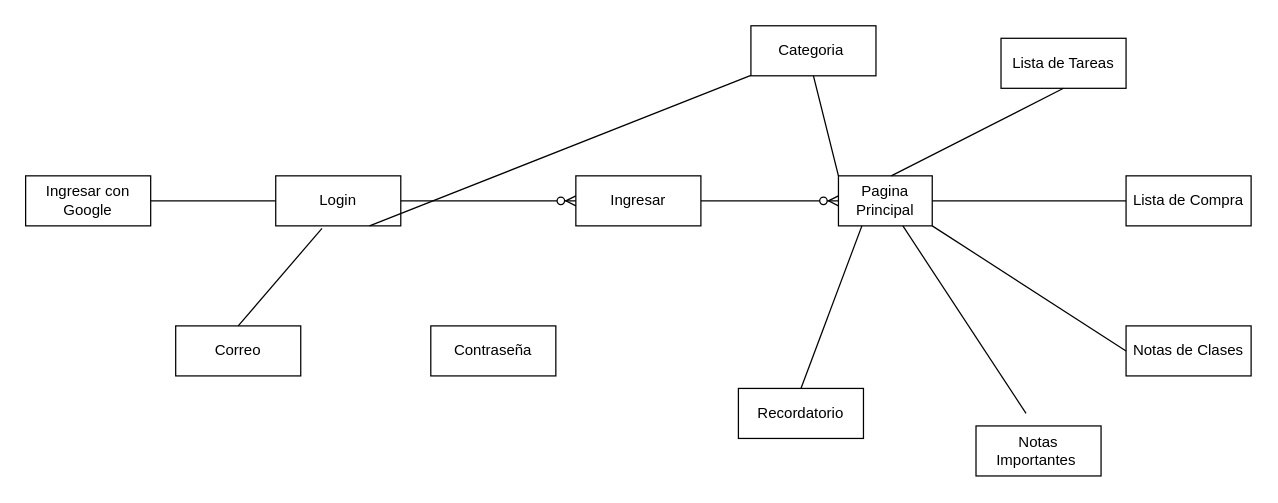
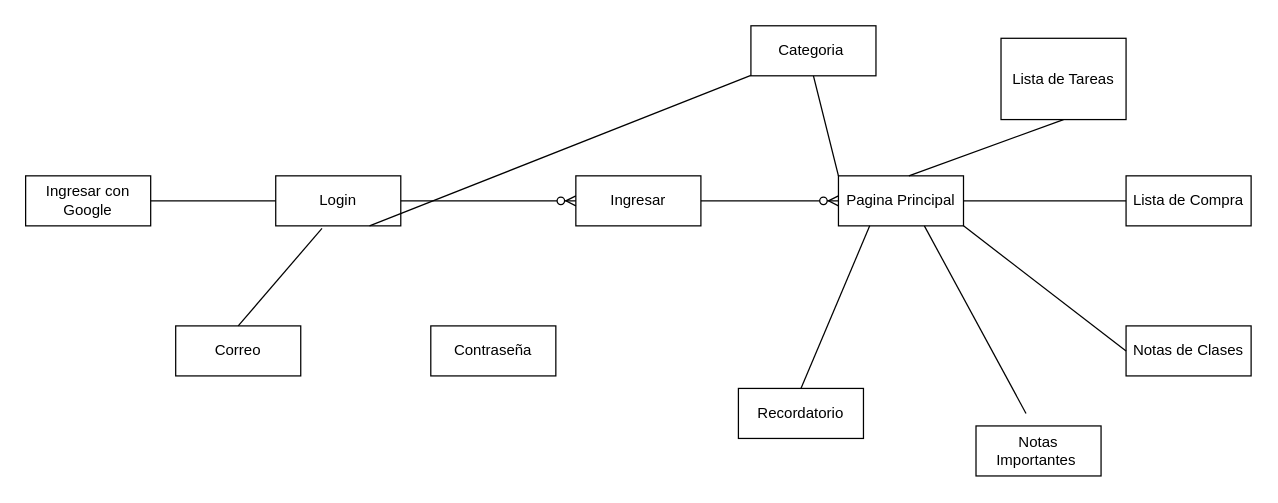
(1063, 63) -> (1063, 79)
(885, 201) -> (901, 201)
